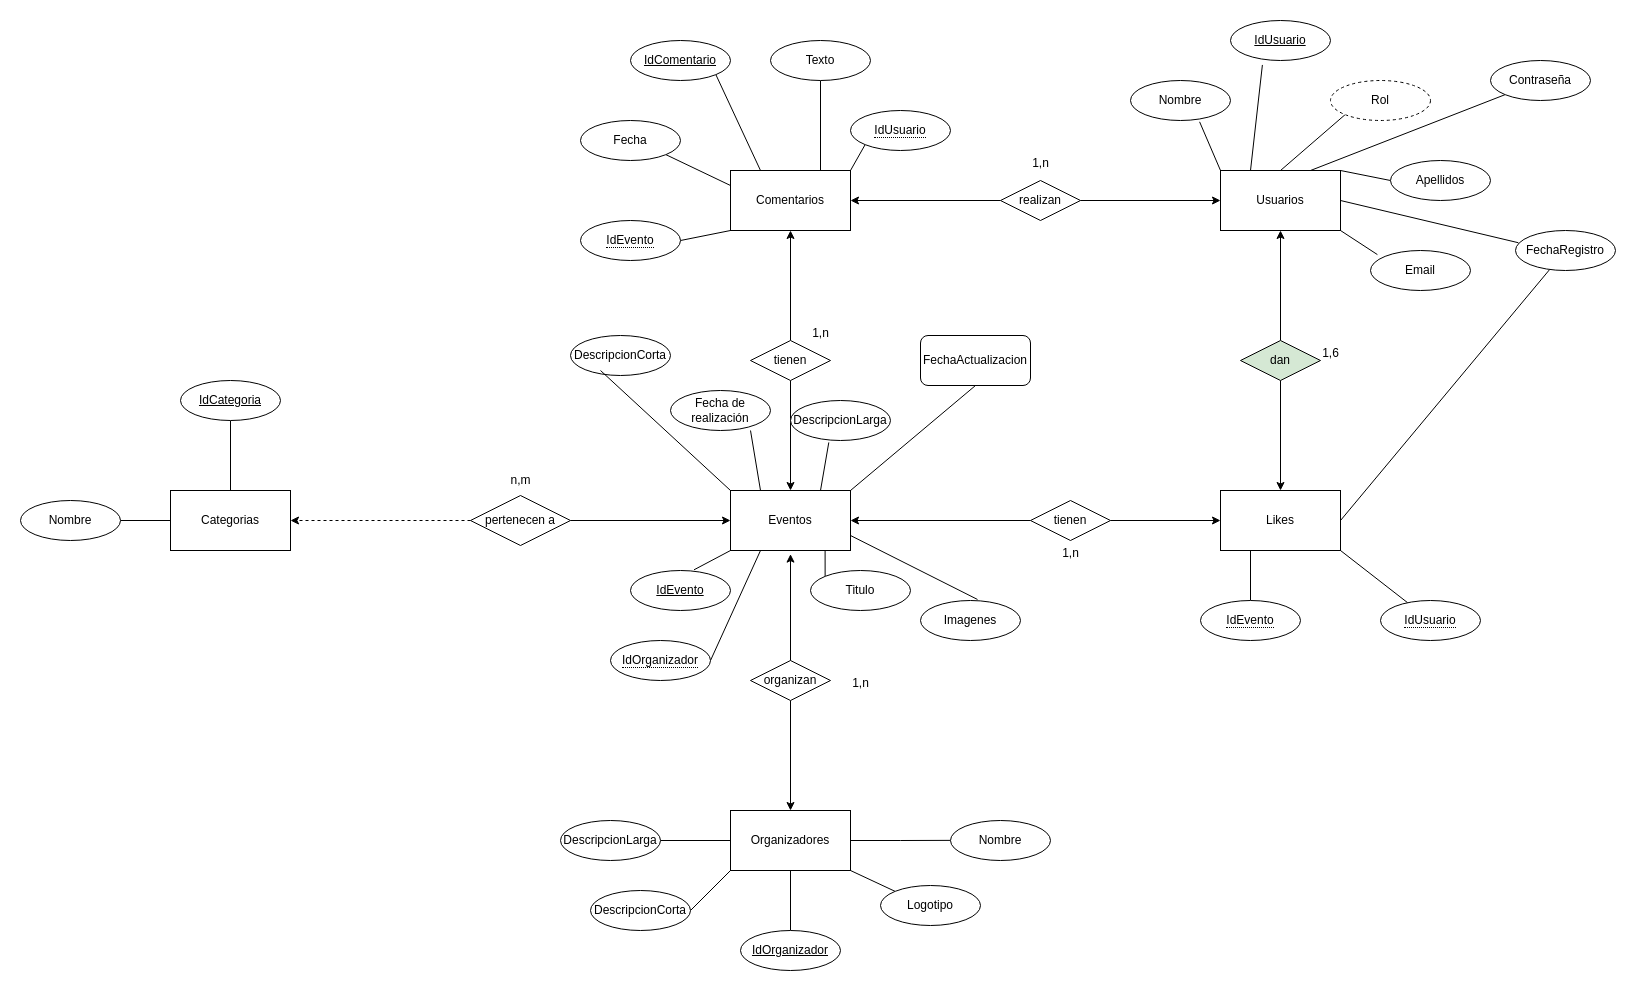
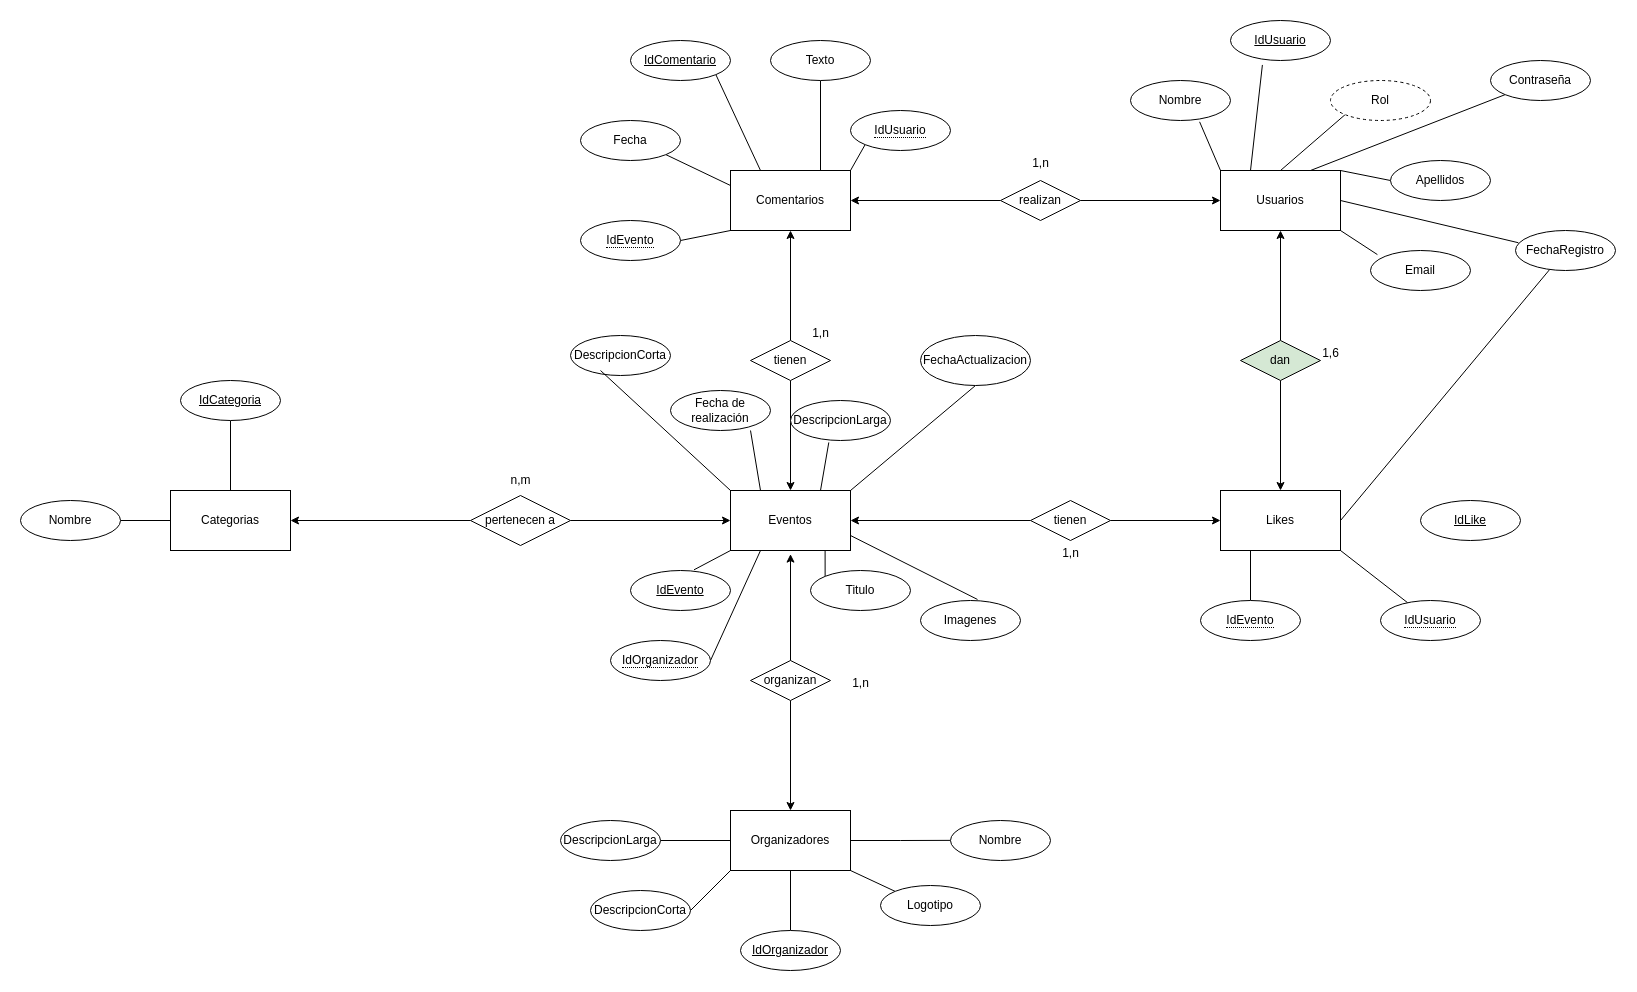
(976, 361) -> (976, 361)
(383, 521) -> (383, 521)
none -> (1471, 521)
